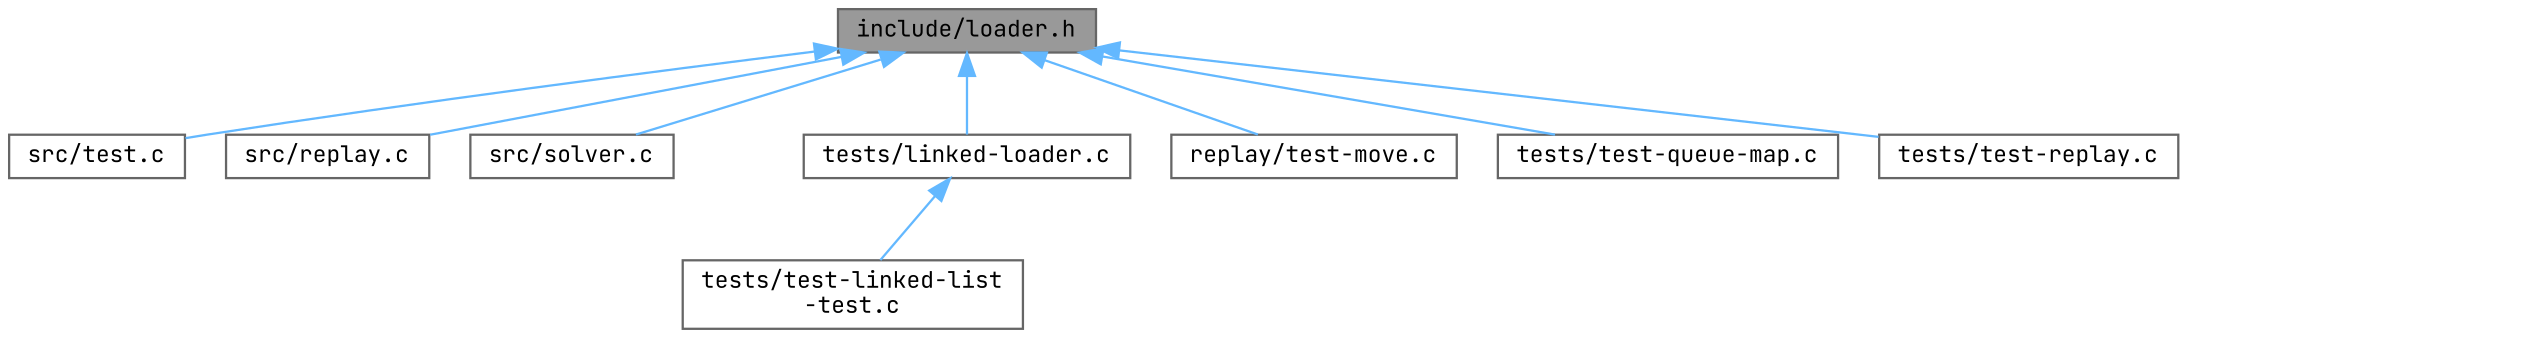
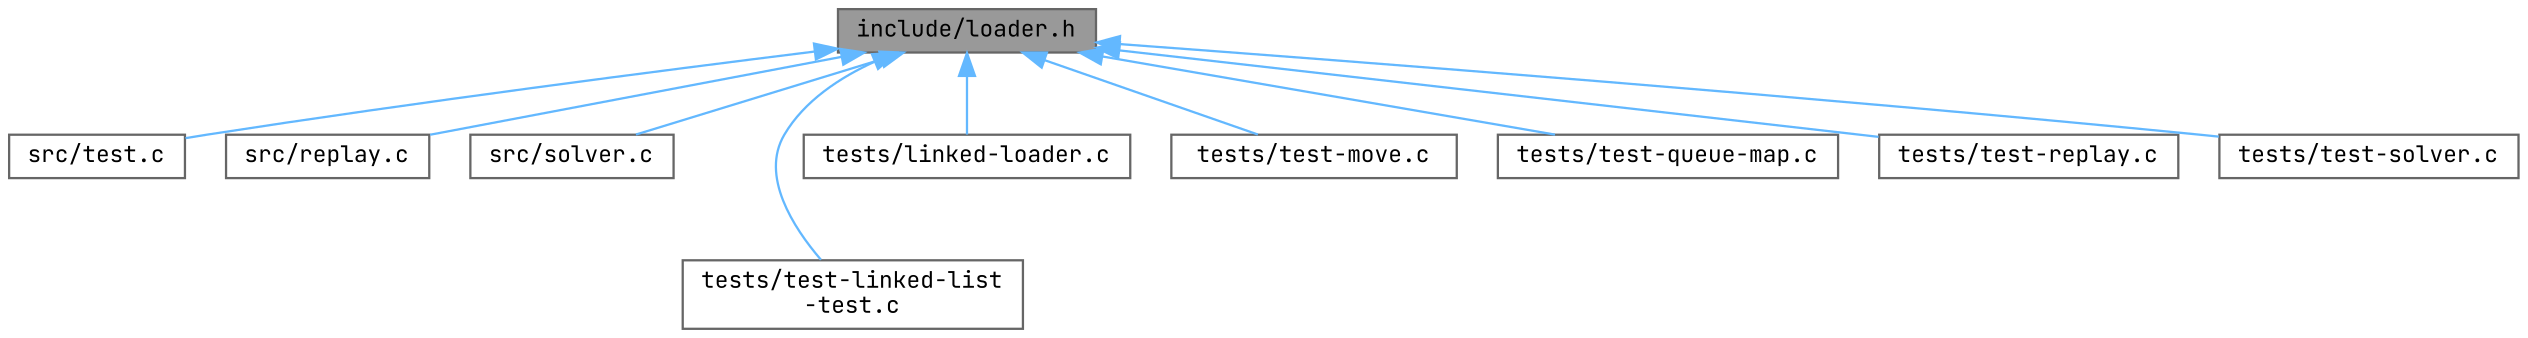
(1314, 156) -> (1314, 156)
none -> (2369, 156)
(908, 228) -> (780, 144)
